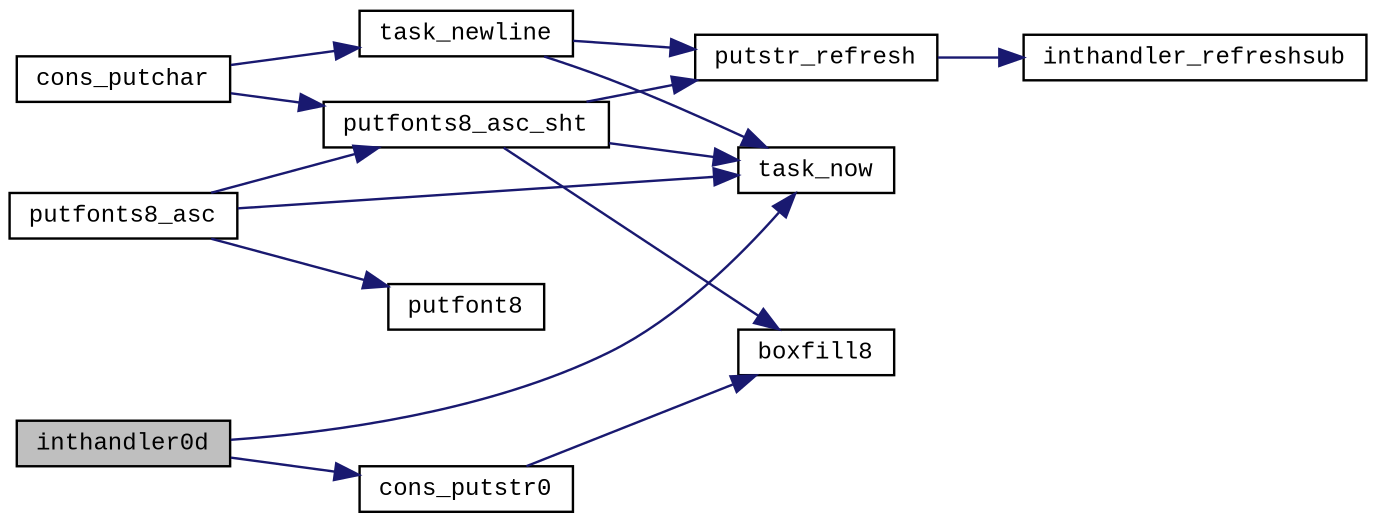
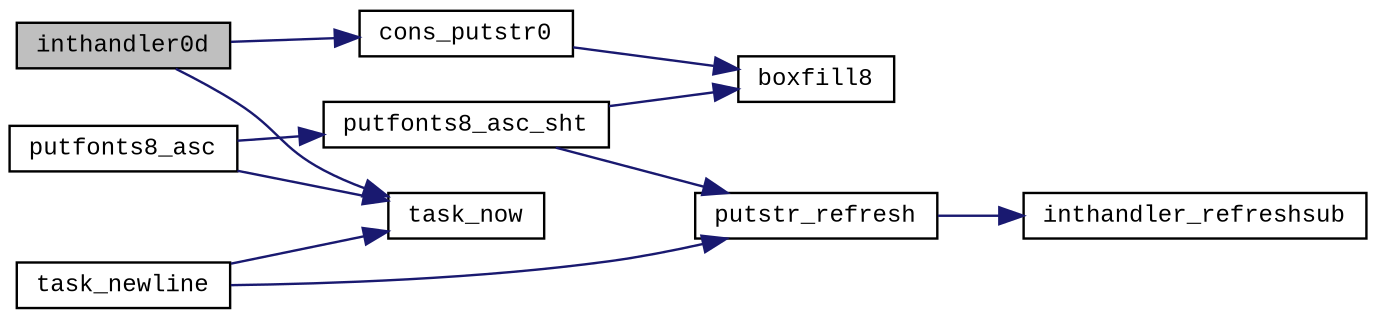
(123, 79) -> none
(661, 150) -> none
(466, 307) -> none
